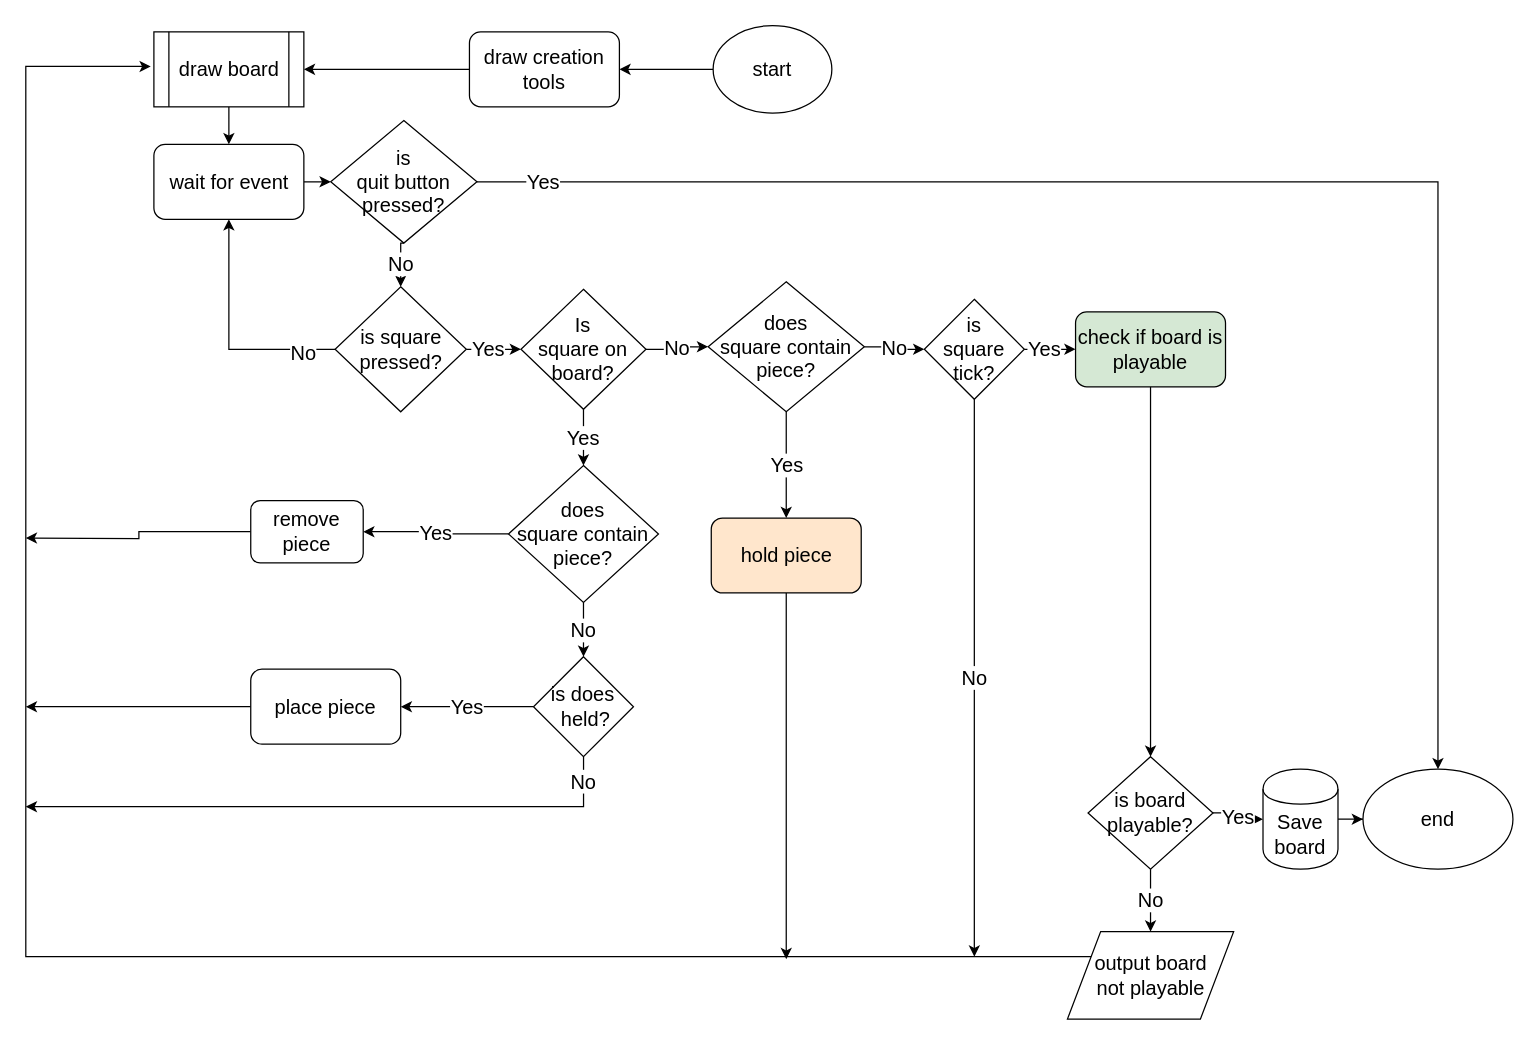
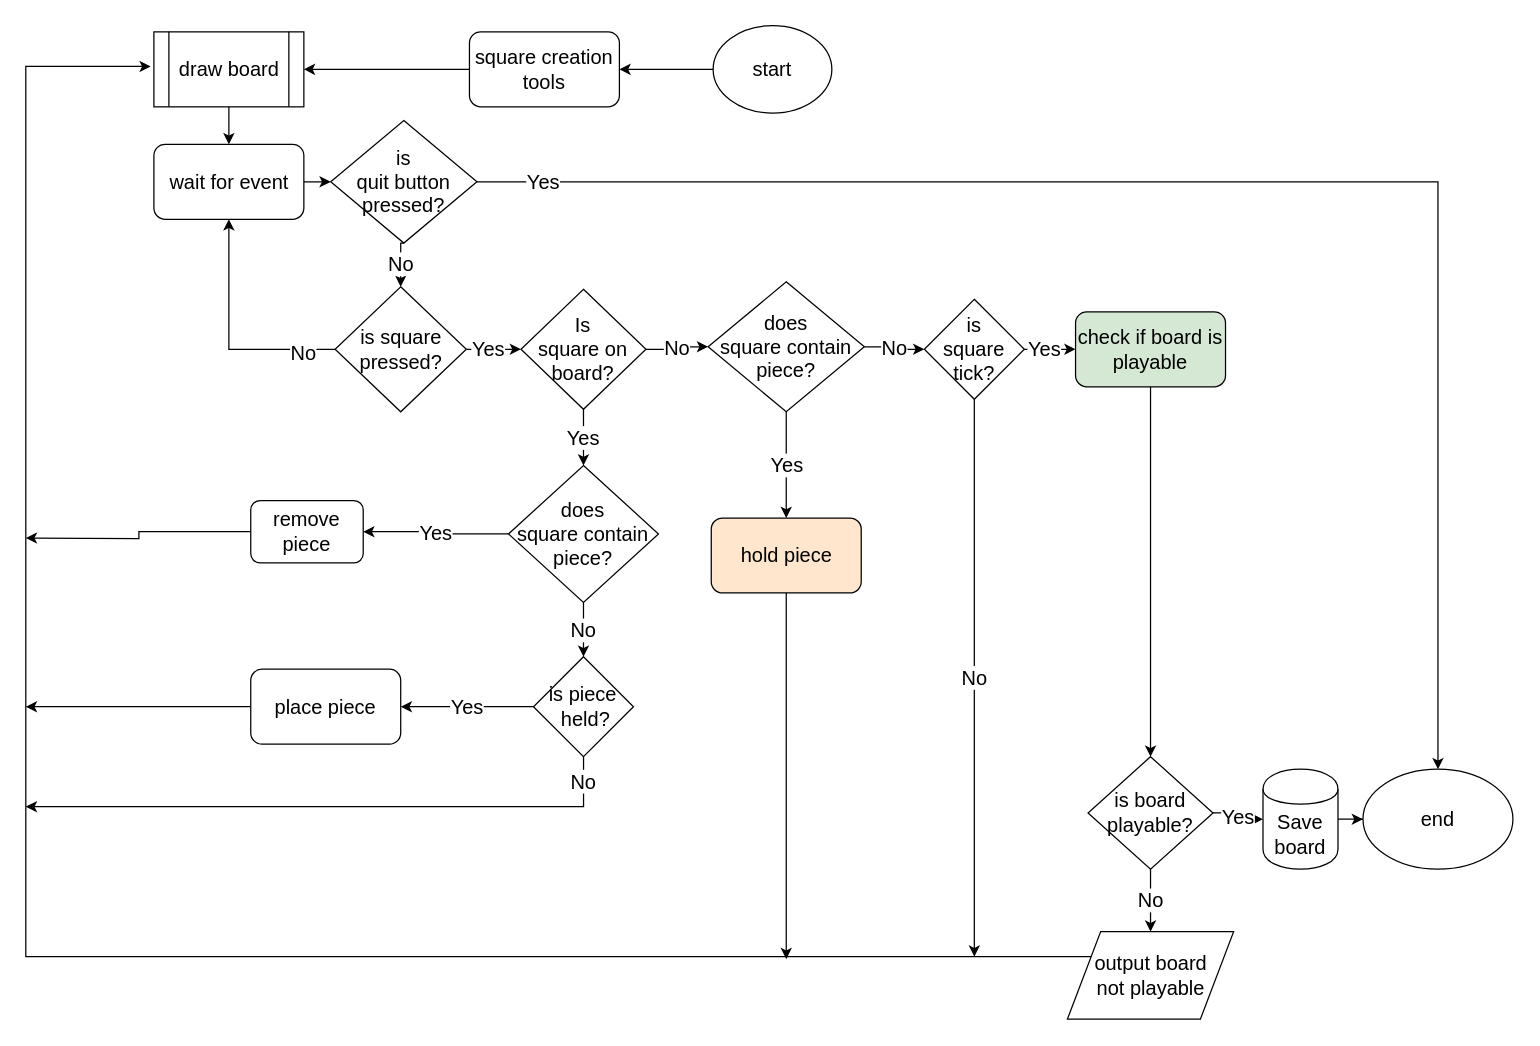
(544, 69) -> (544, 69)
(583, 707) -> (583, 707)
